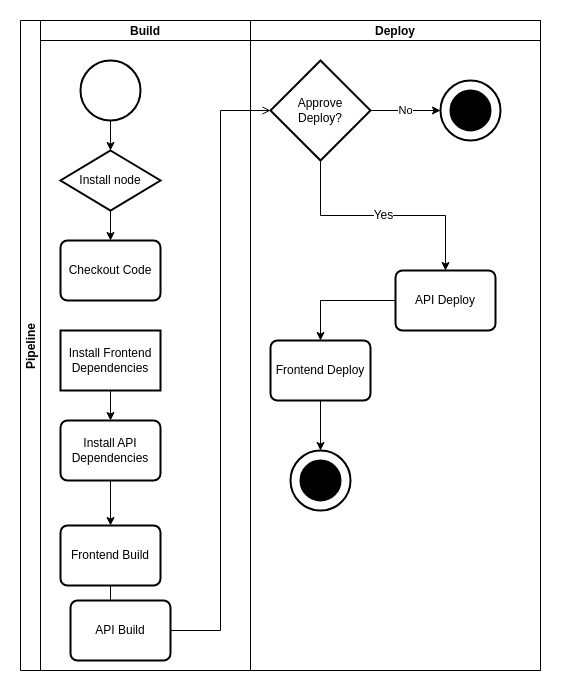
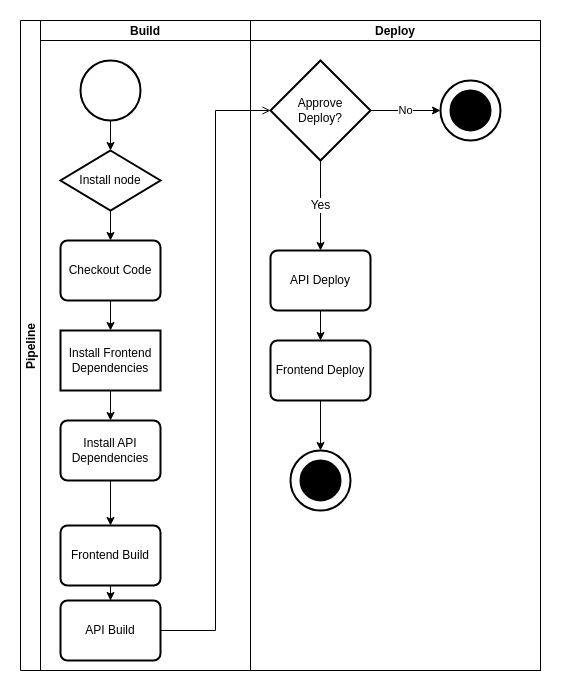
(446, 301) -> (321, 281)
none -> (111, 320)
(121, 631) -> (111, 631)
